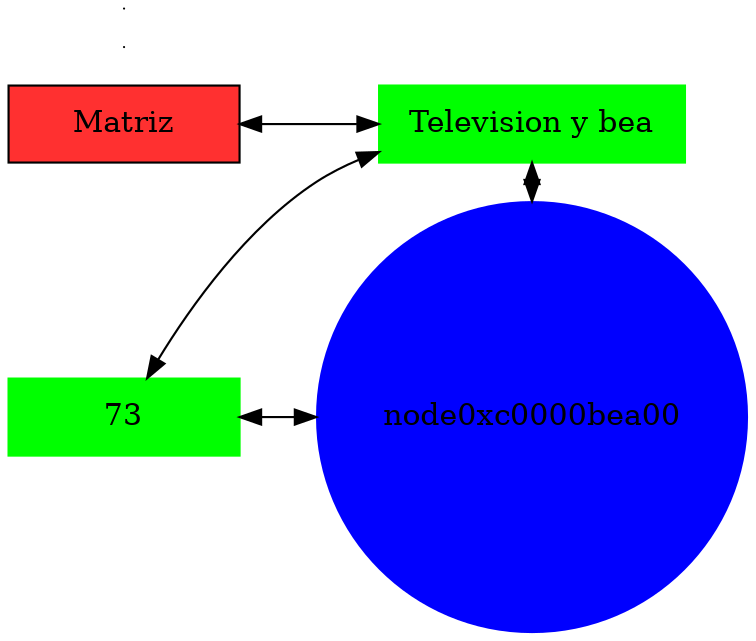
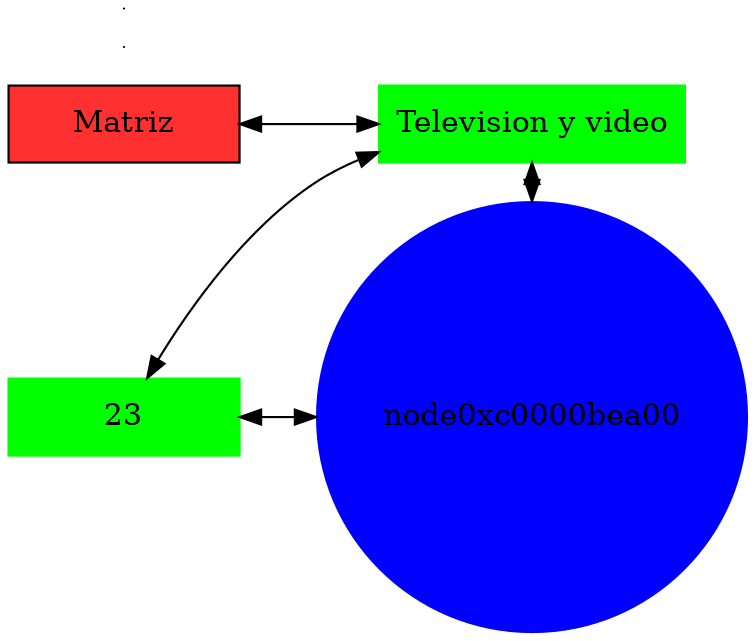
(532, 124) -> (532, 124)
(124, 417) -> (124, 417)
